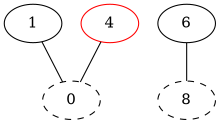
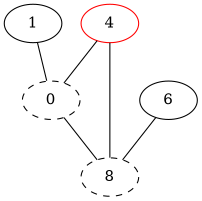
none -> (110, 100)
none -> (81, 139)
